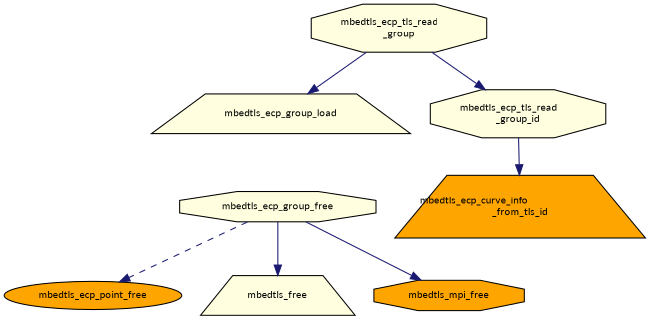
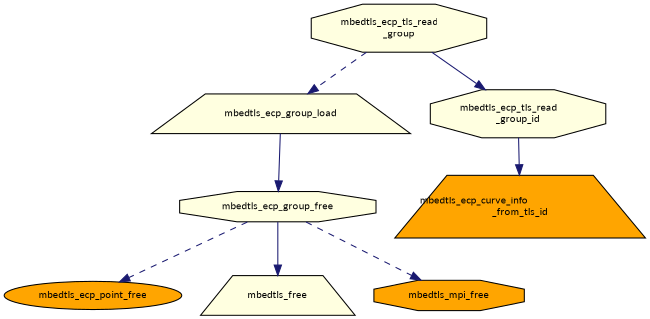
(342, 70) -> (342, 70)
none -> (279, 157)
(359, 249) -> (359, 249)
